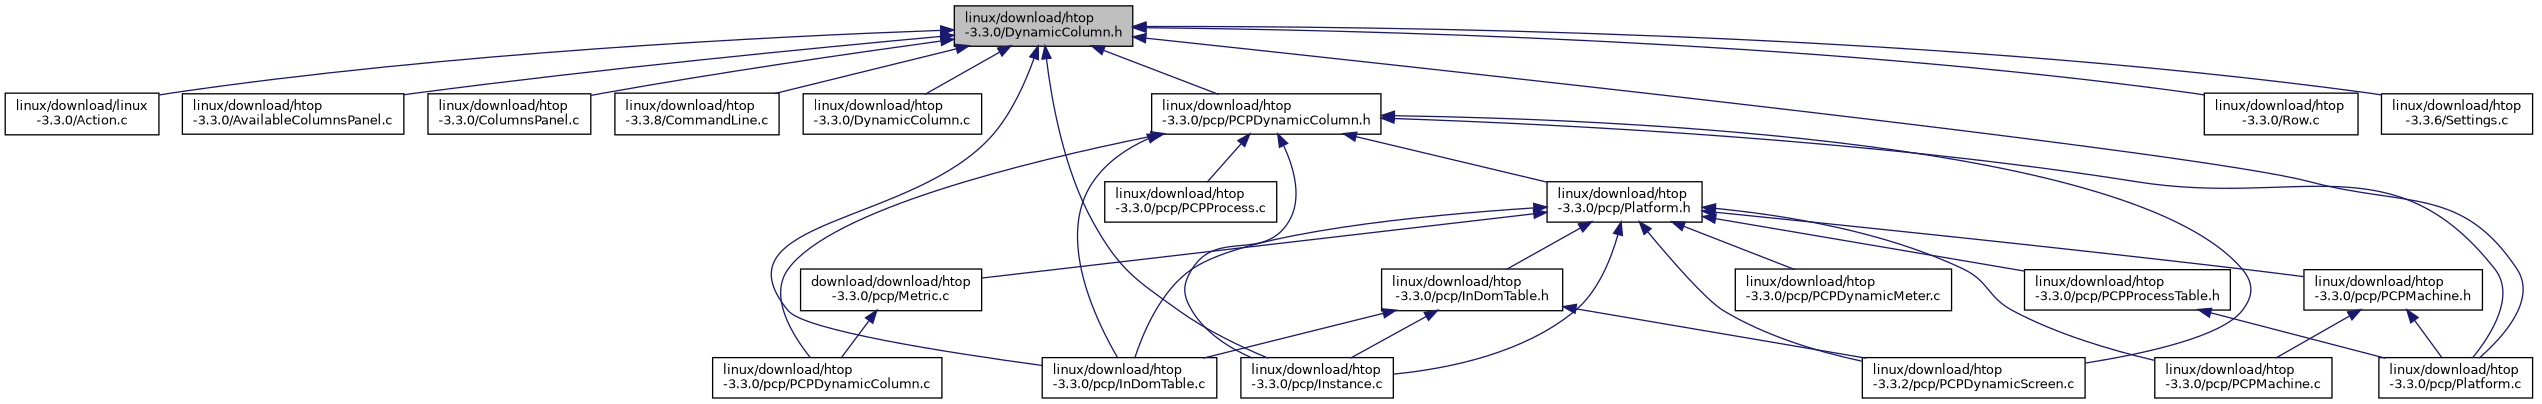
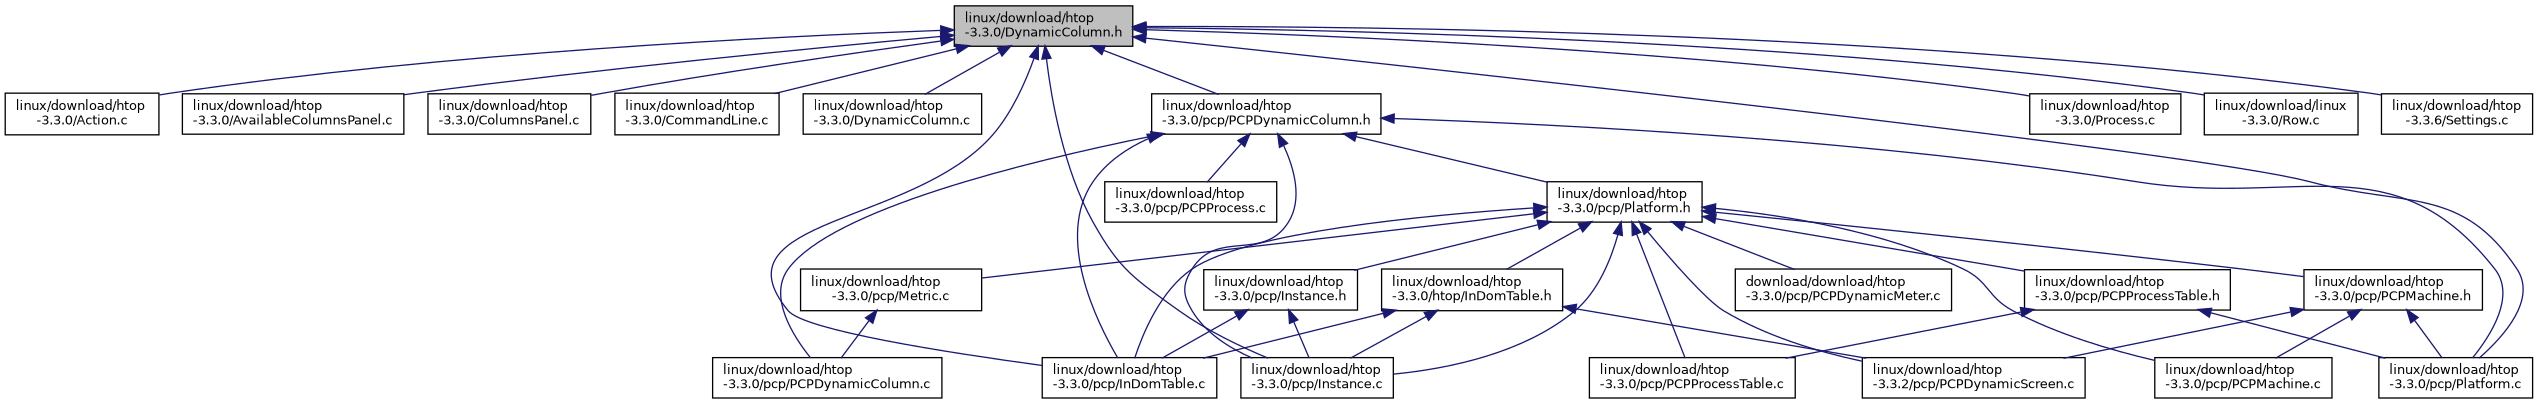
(82, 114) -> (82, 114)
(697, 114) -> (697, 114)
none -> (2105, 114)
(2281, 114) -> (2281, 114)
(2043, 179) -> (2177, 335)
(891, 290) -> (891, 290)
none -> (1281, 290)
(1472, 290) -> (1472, 290)
(1843, 290) -> (1843, 290)
none -> (1692, 378)
